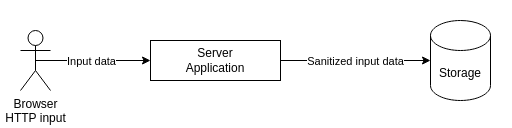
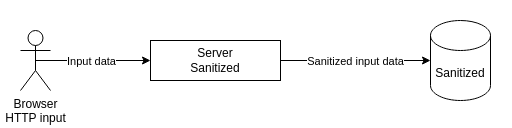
(216, 61) -> (216, 61)
(461, 74) -> (461, 74)
